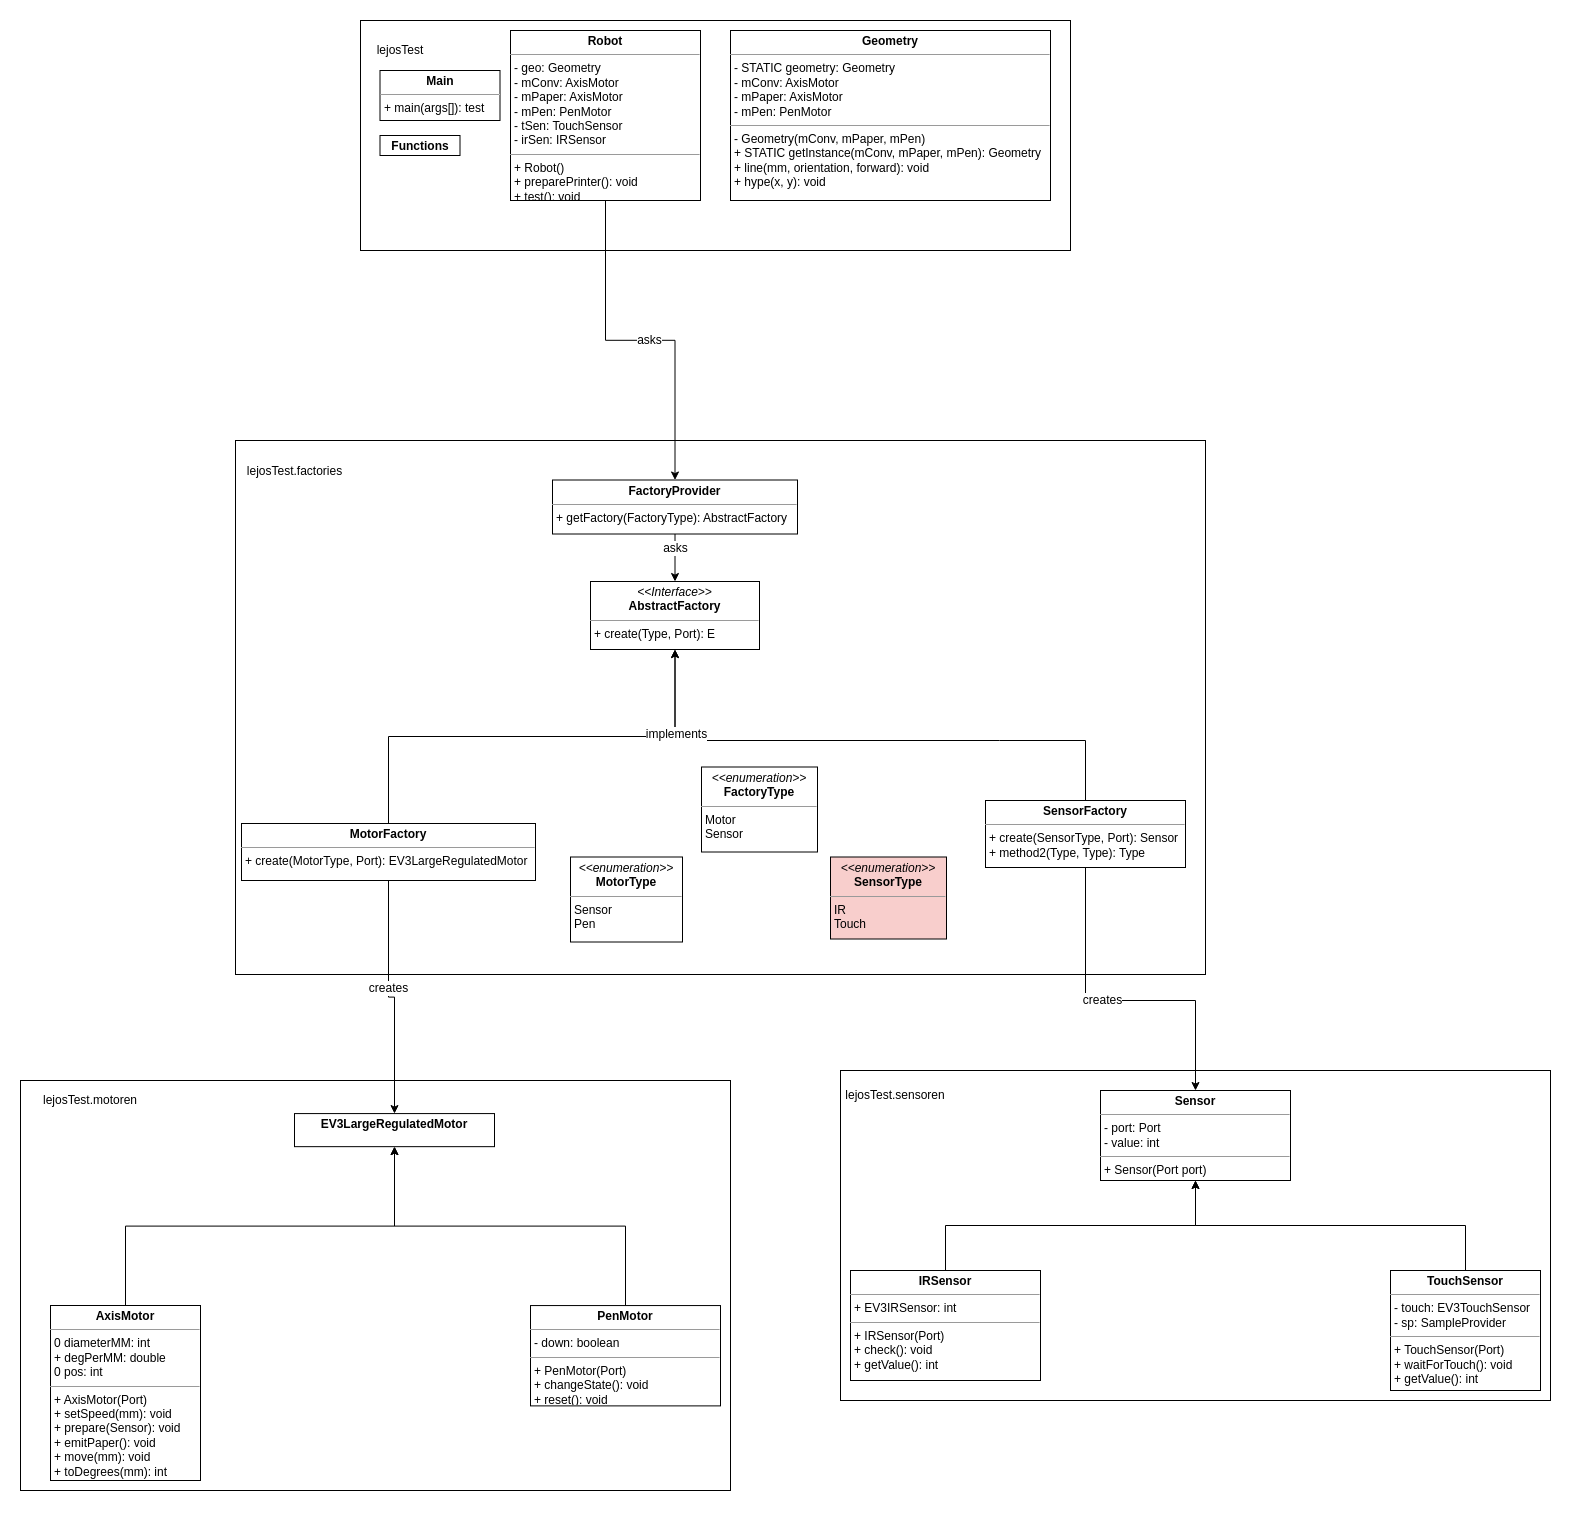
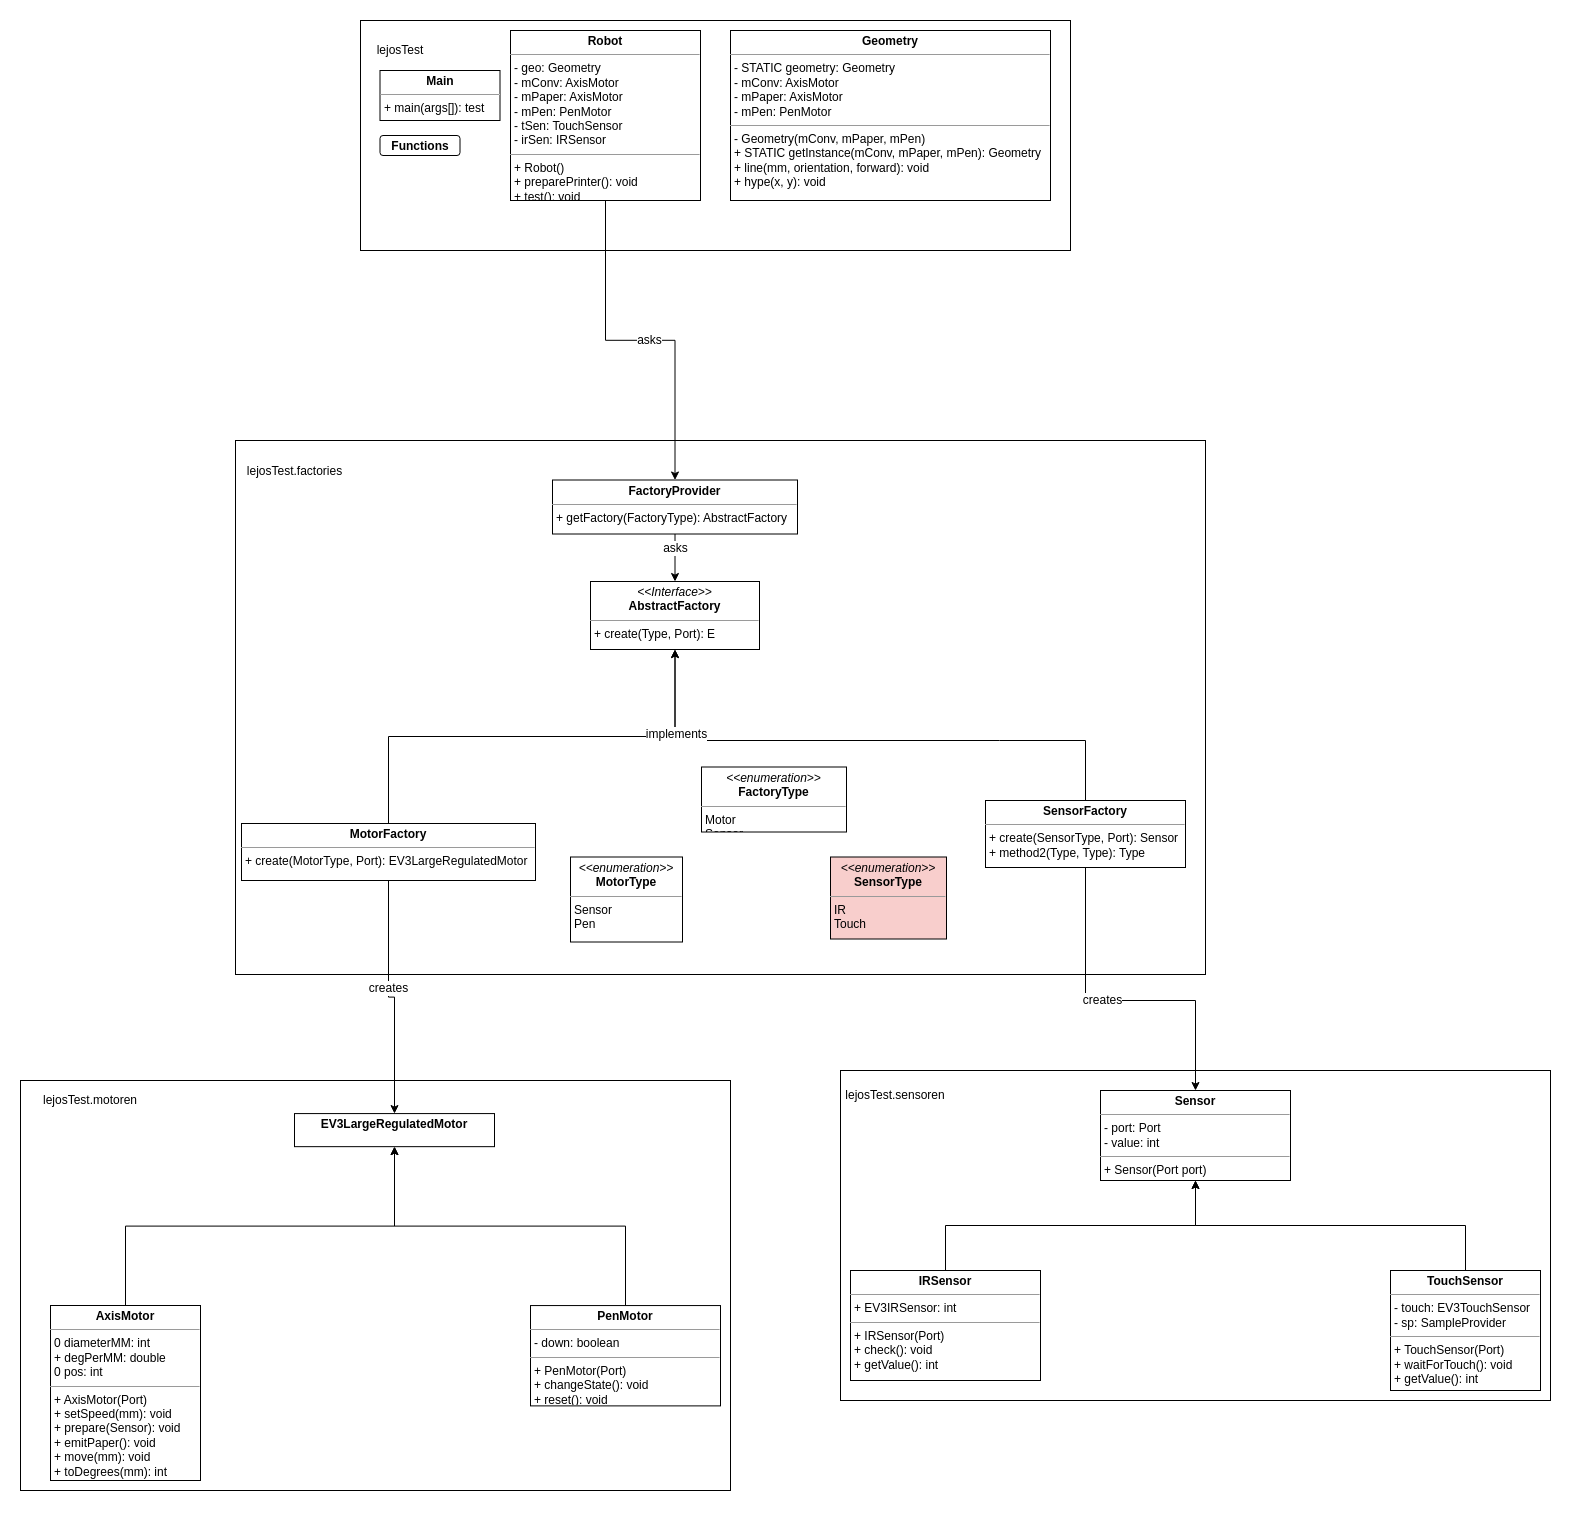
(420, 146) -> (420, 146)
(760, 810) -> (774, 800)
